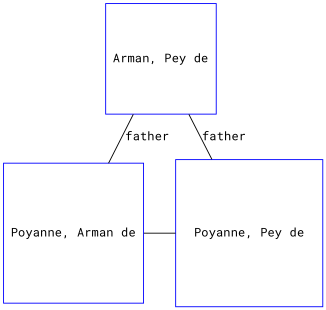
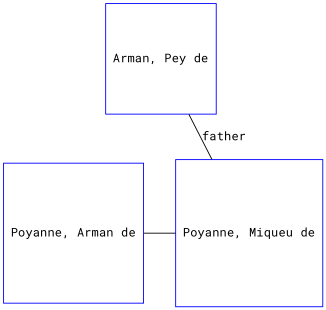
(121, 139) -> none
(249, 233) -> (249, 233)
